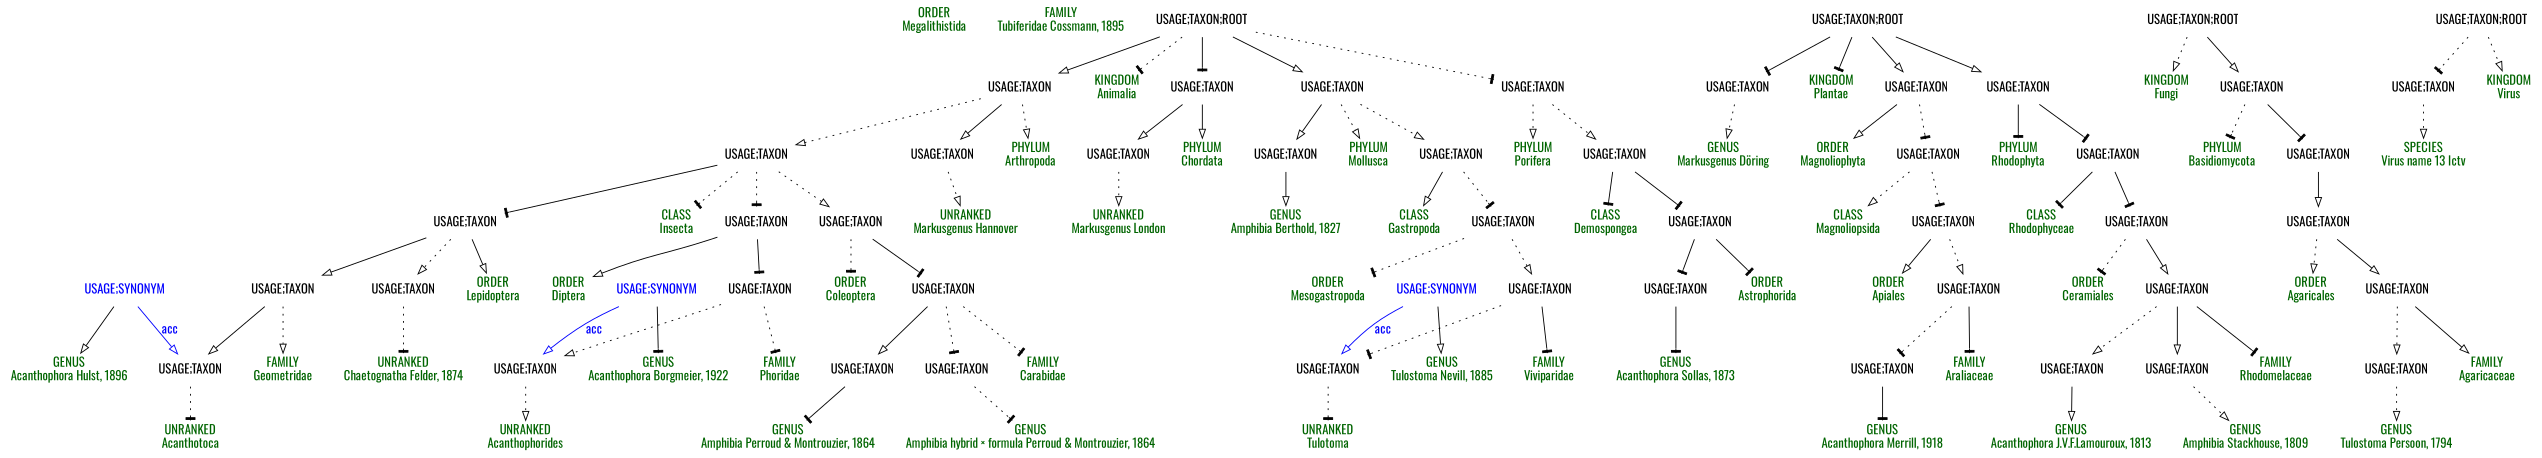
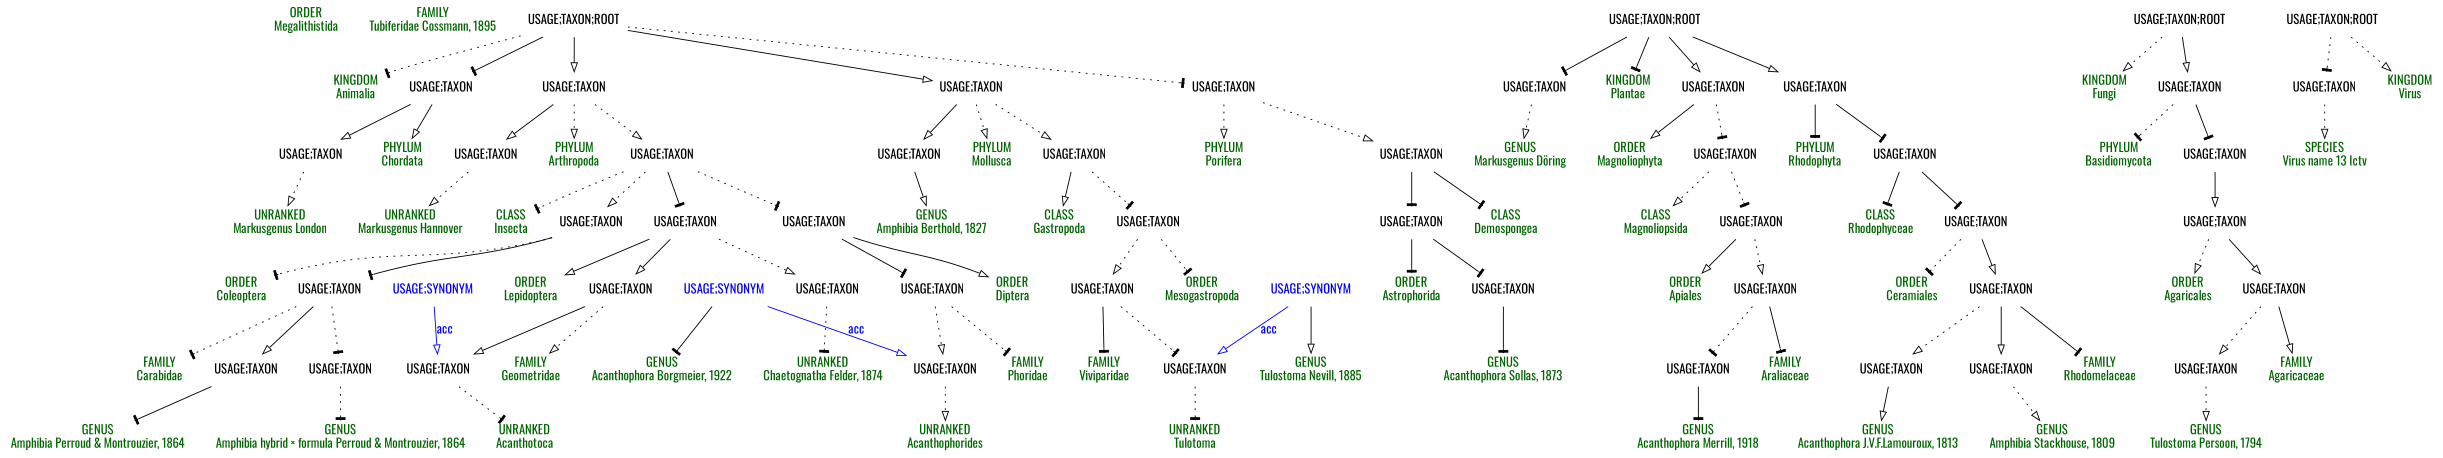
(69, 370) -> none
